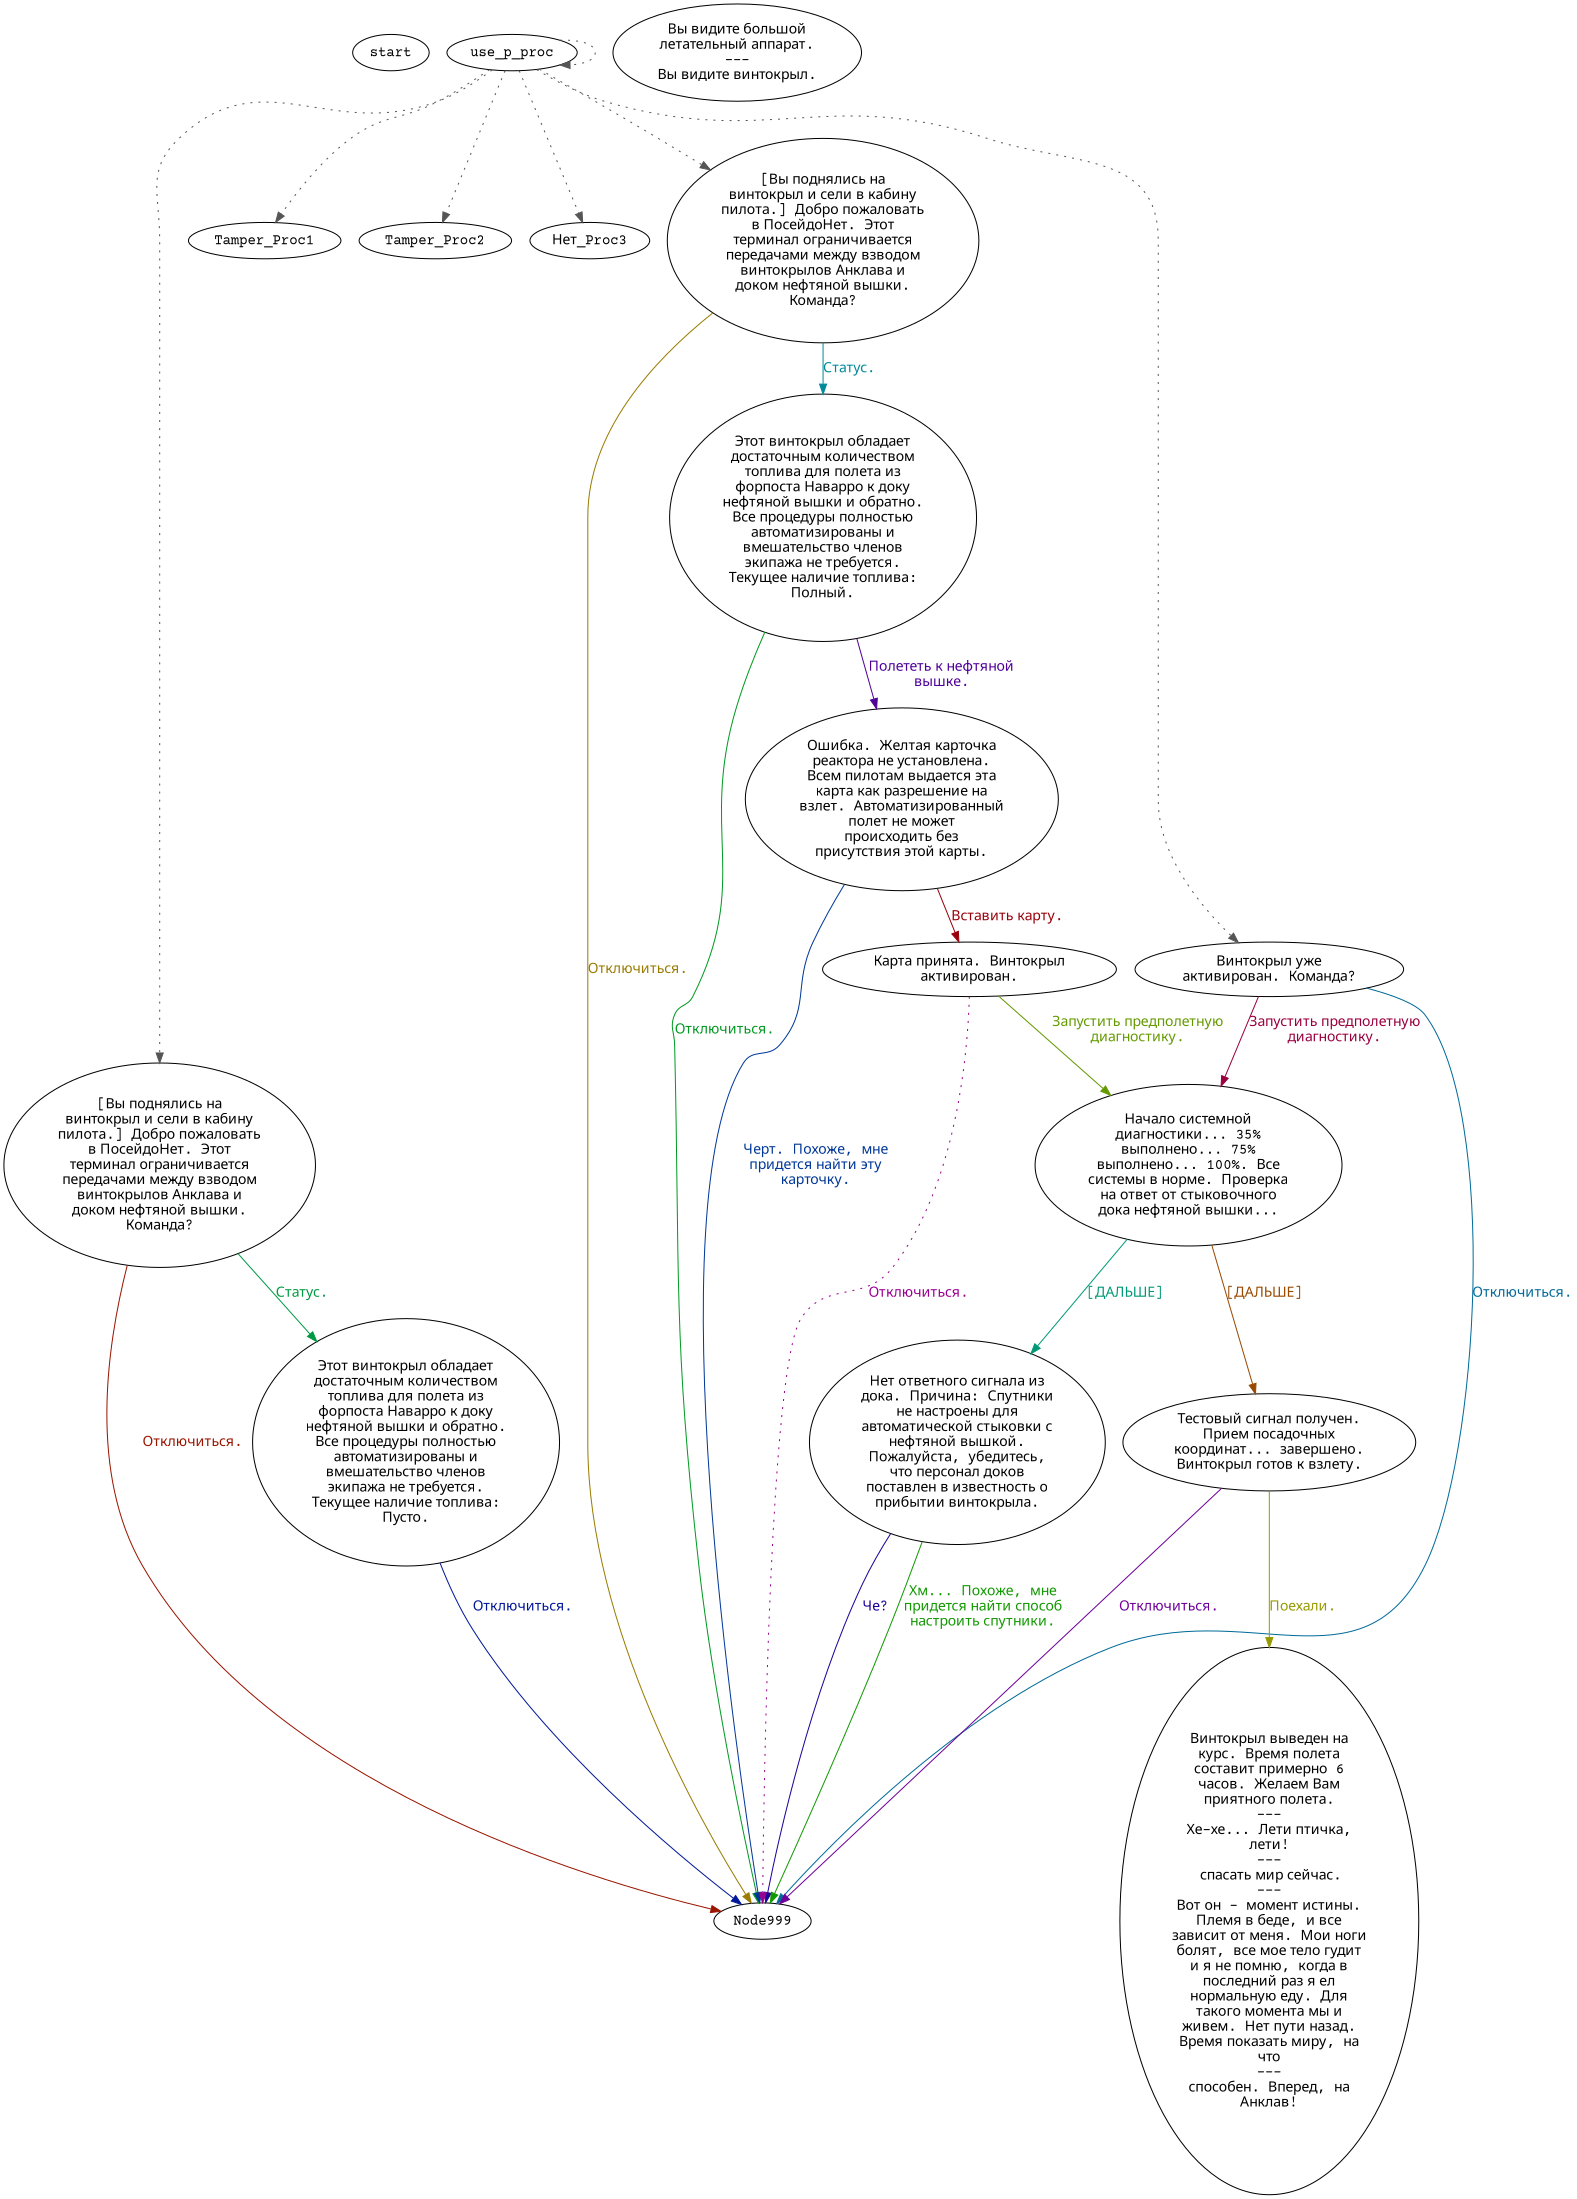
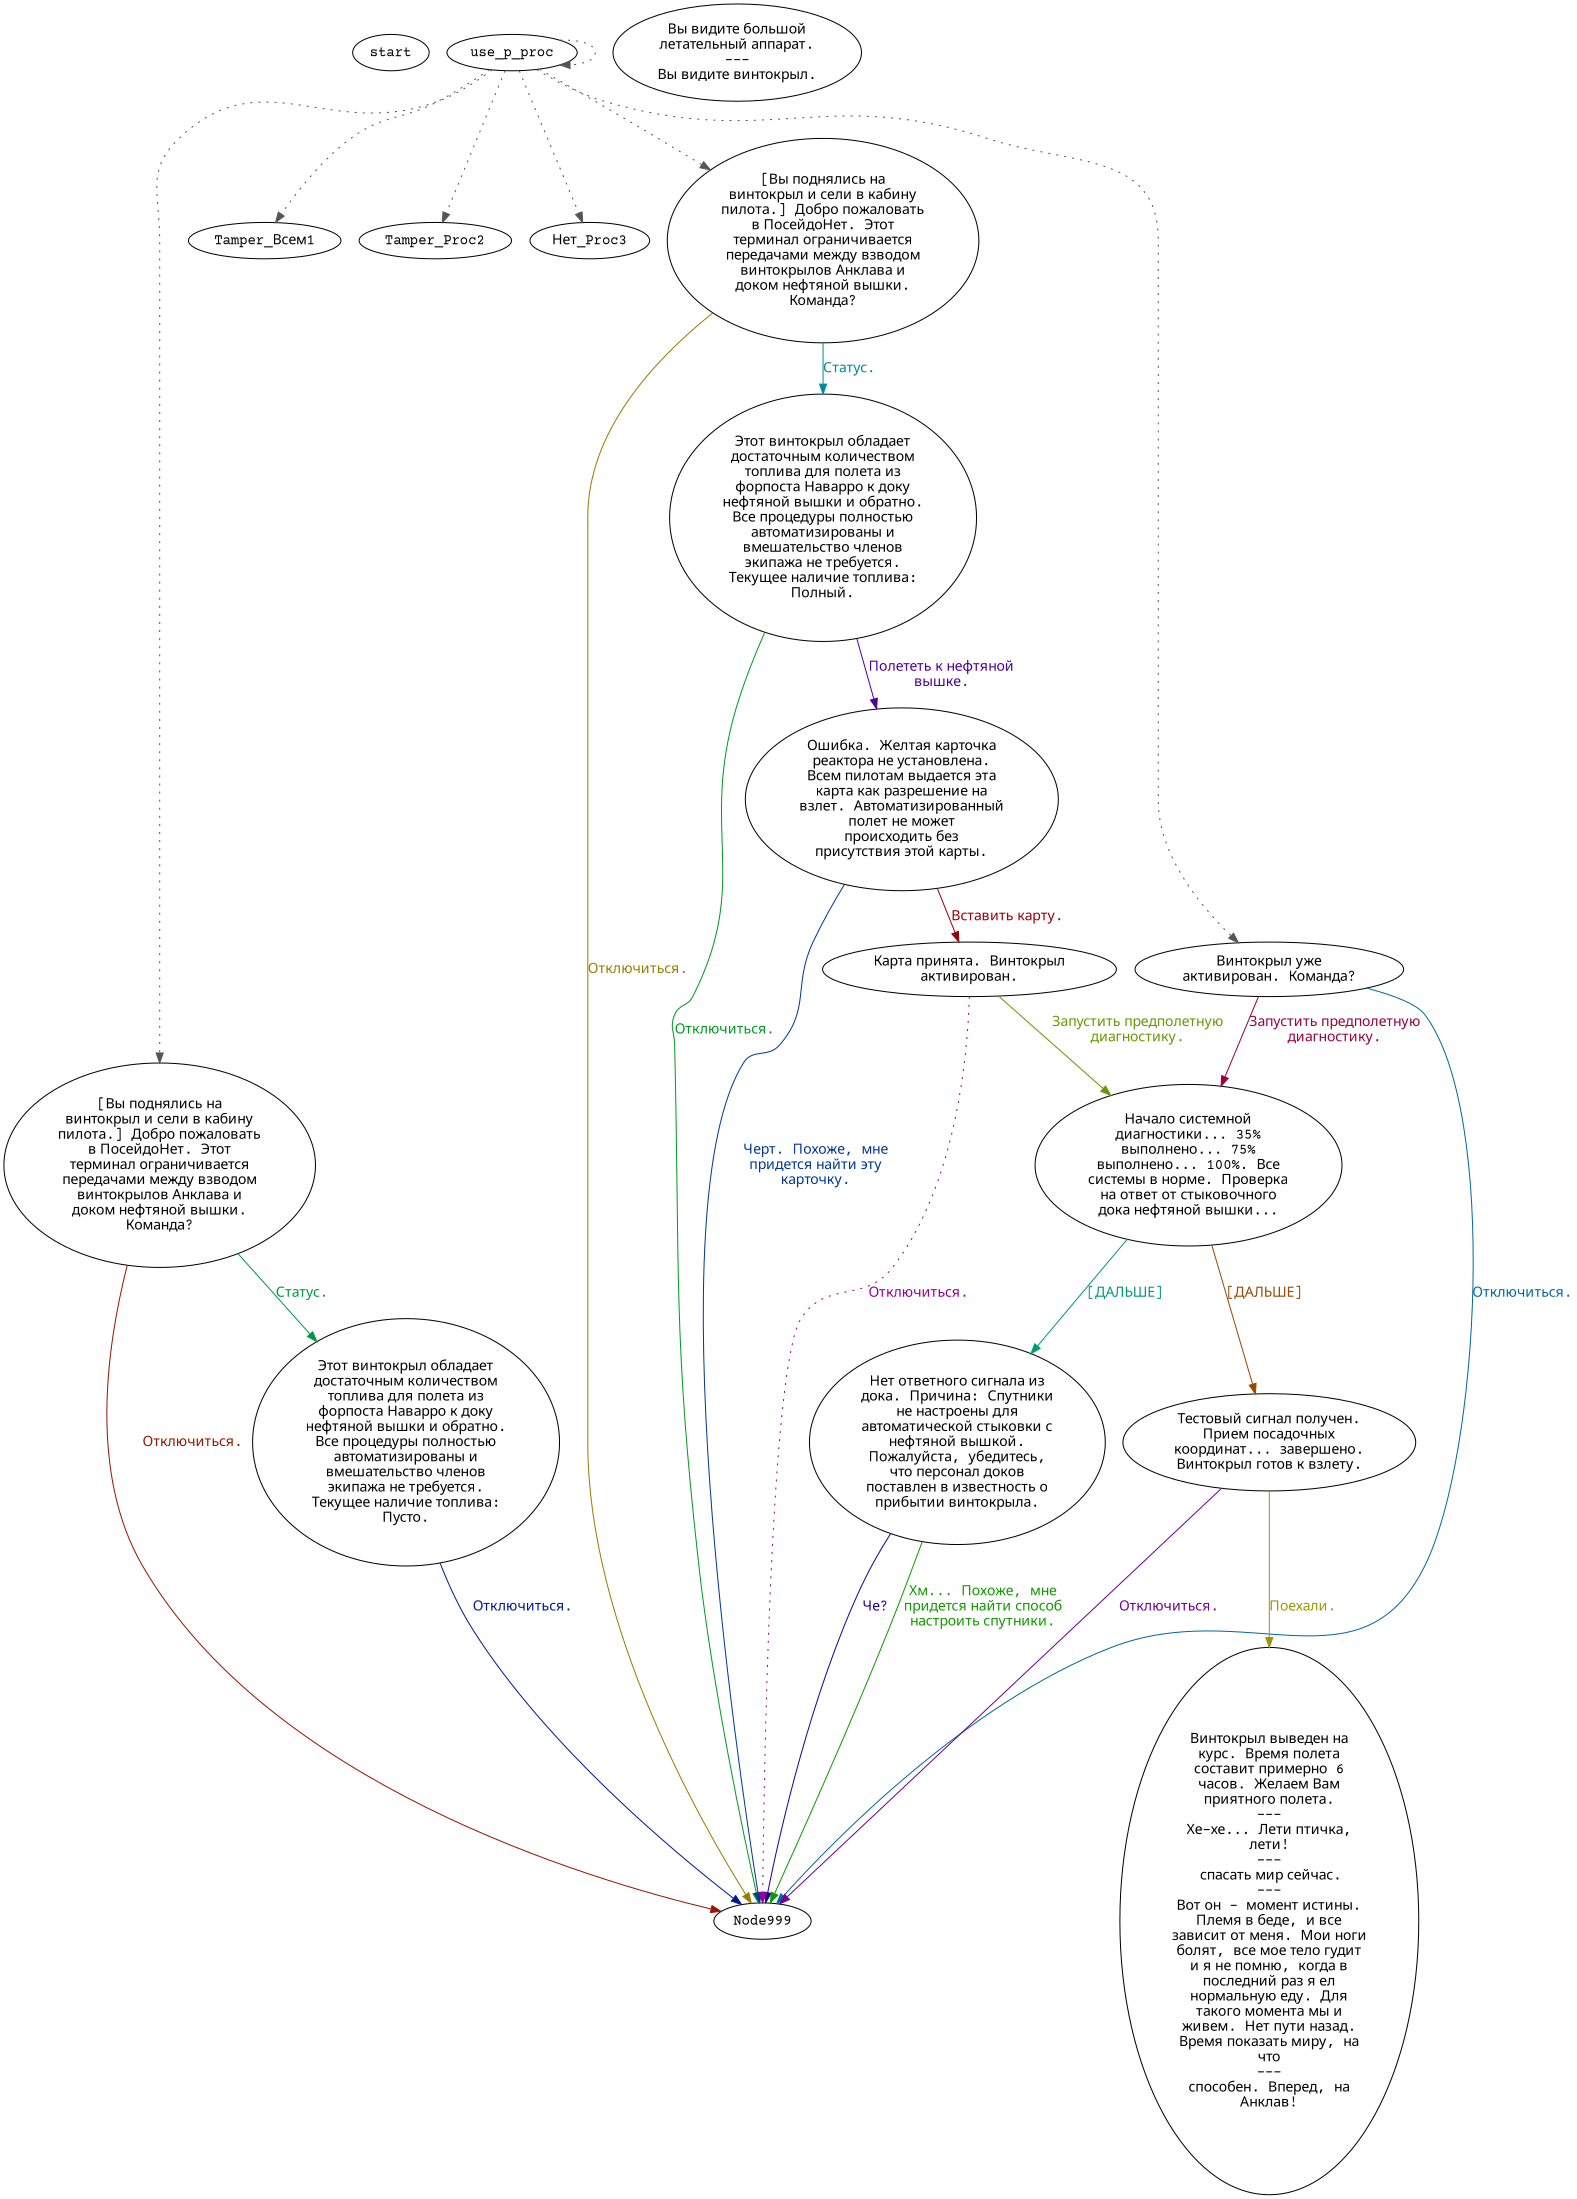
(265, 241) -> (265, 241)
